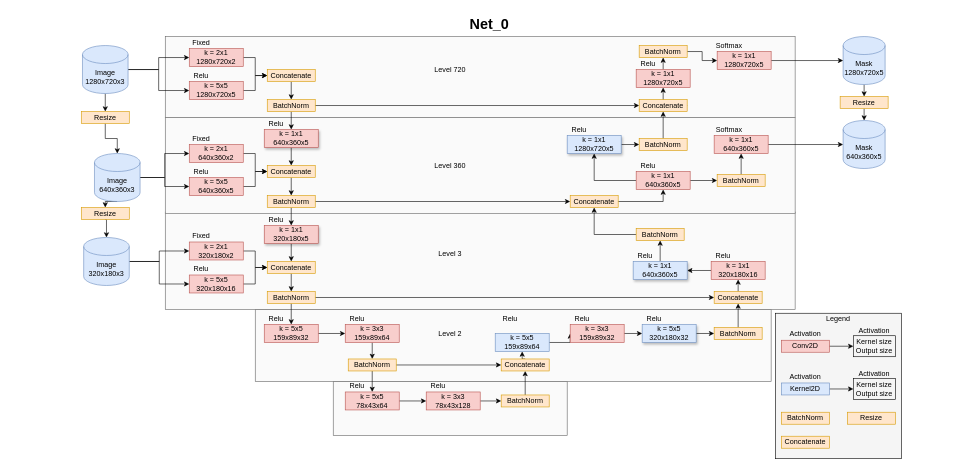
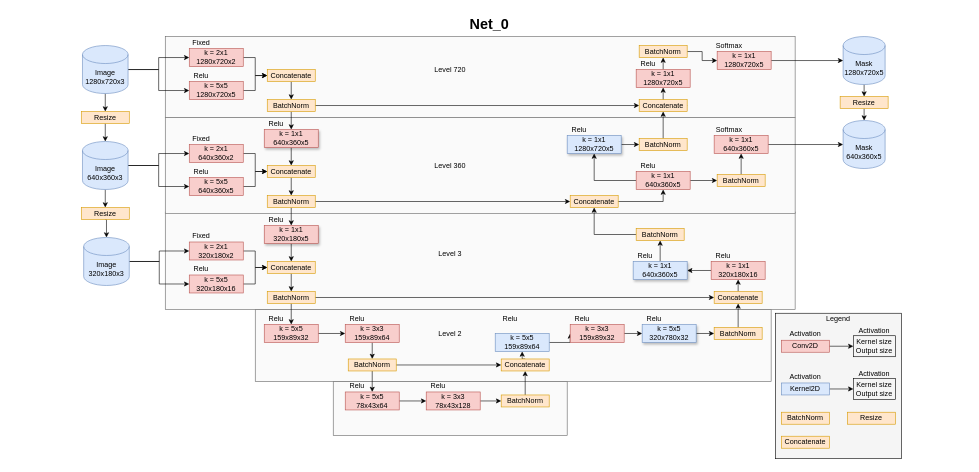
(117, 177) -> (105, 165)
(669, 333) -> (669, 333)
